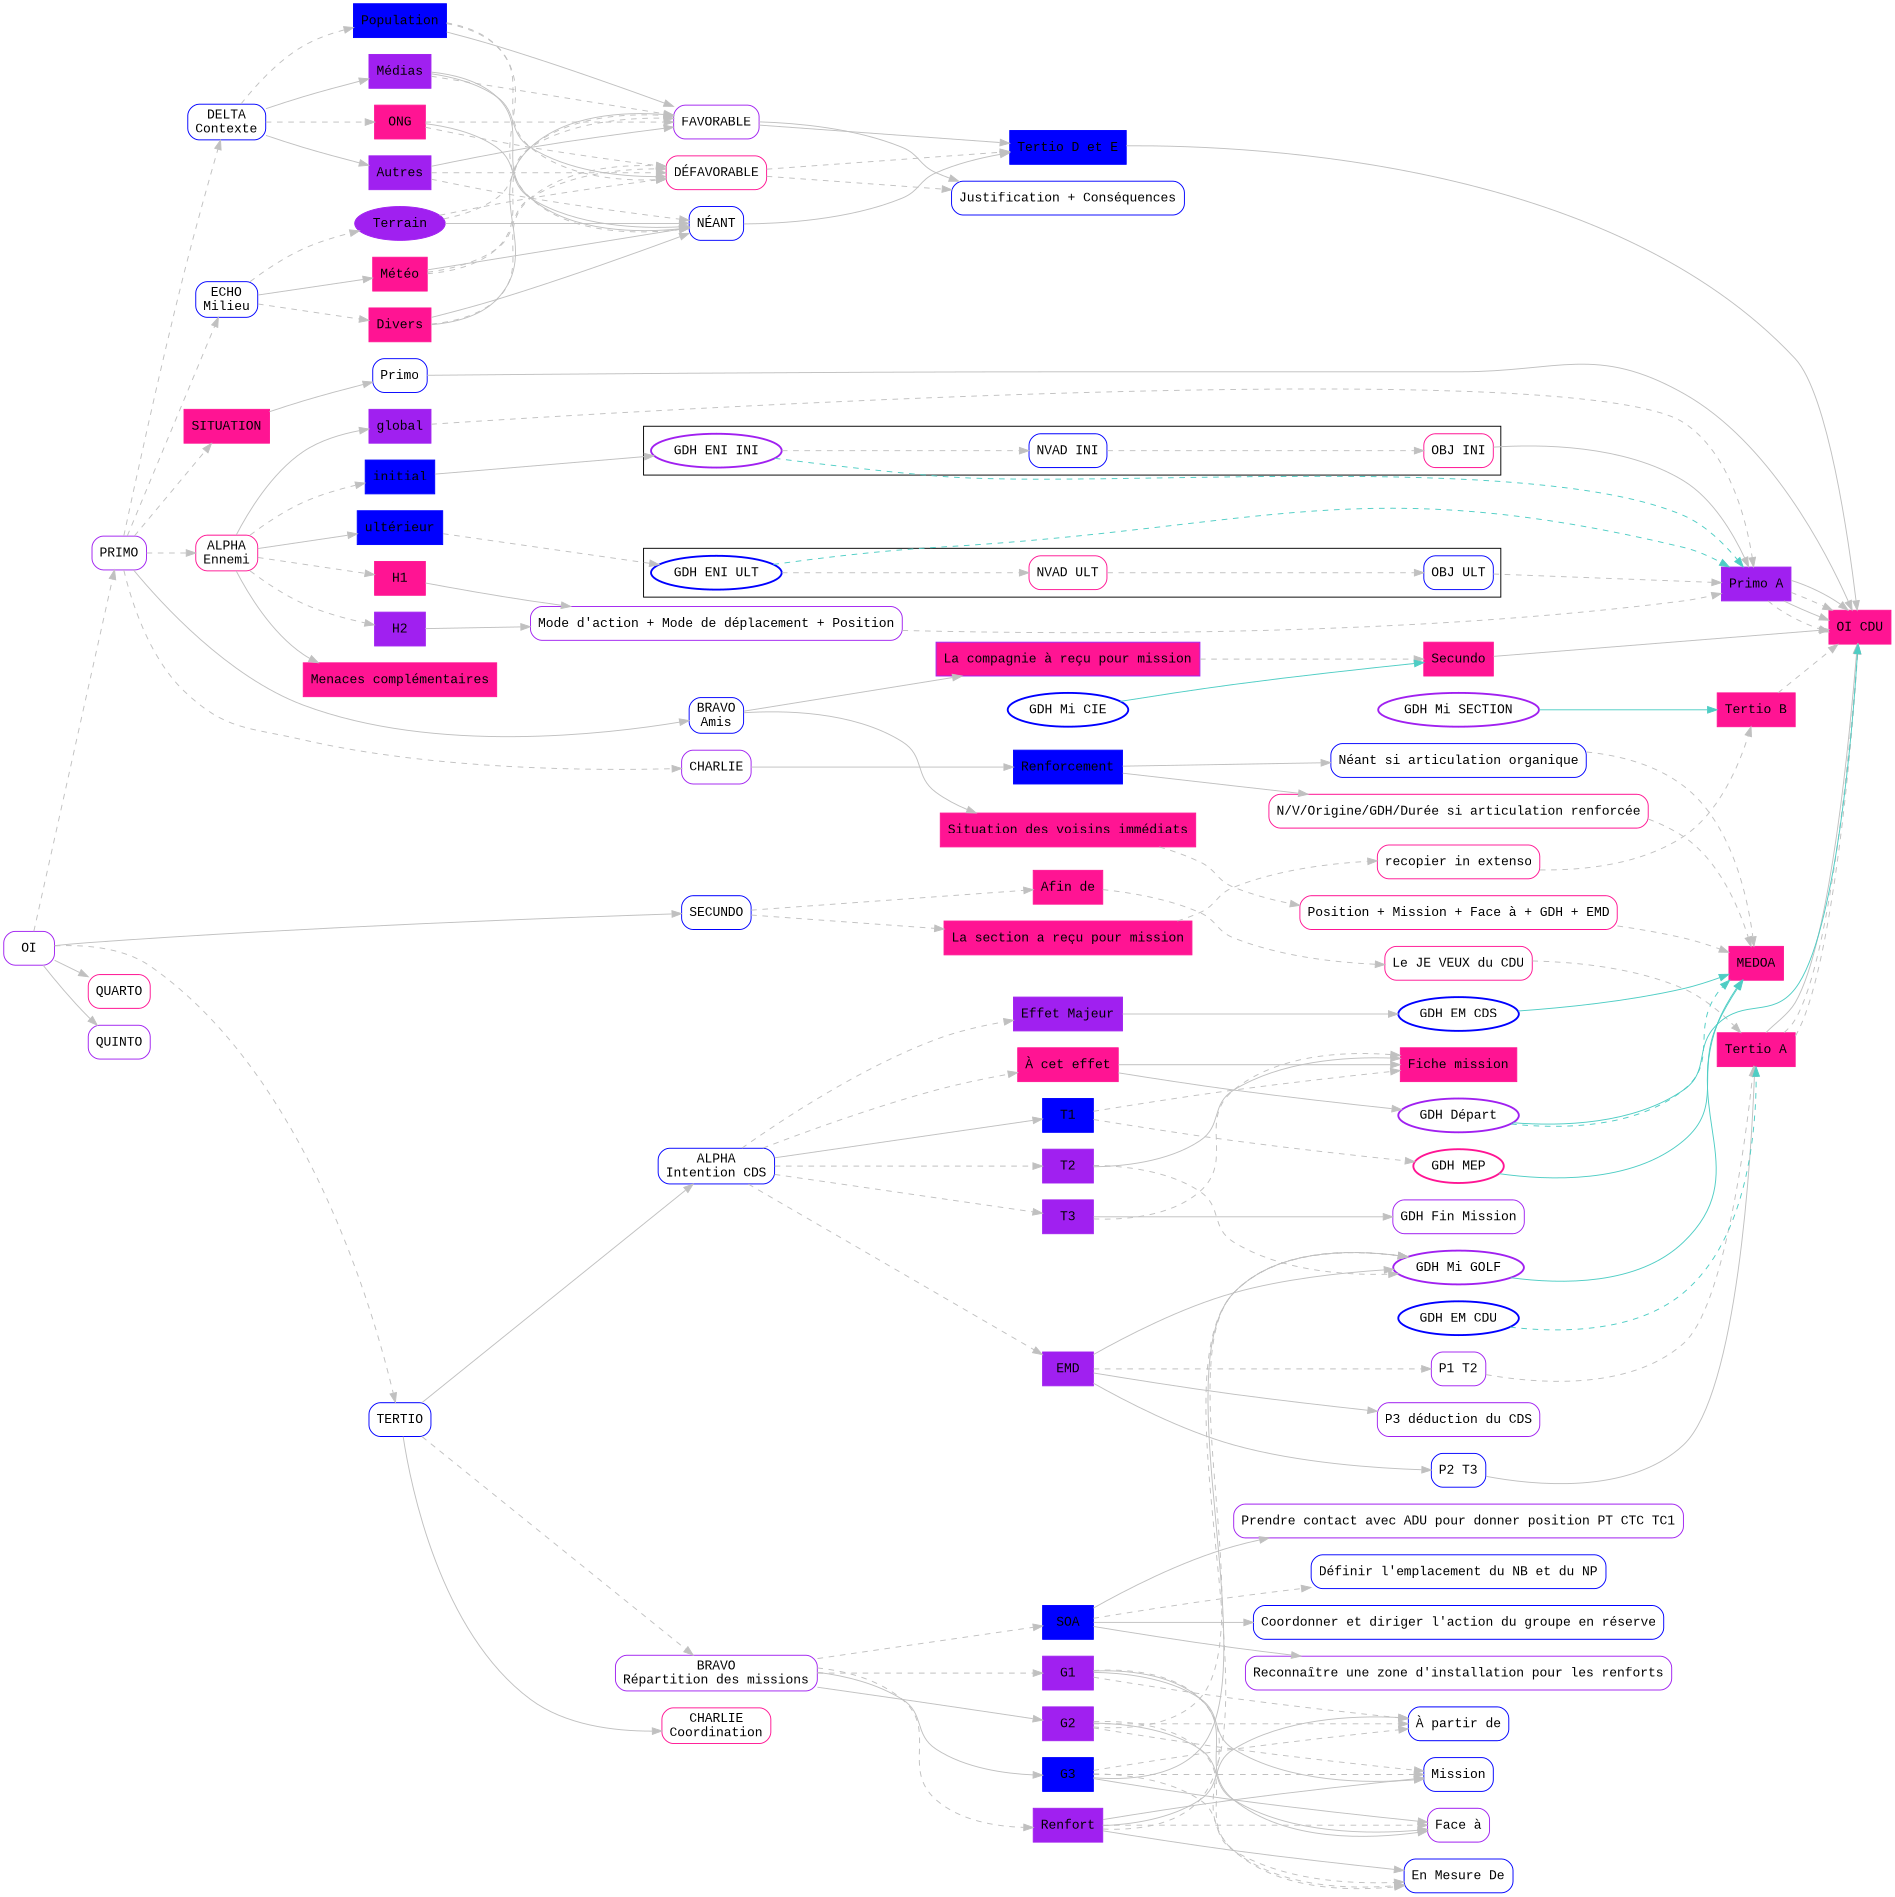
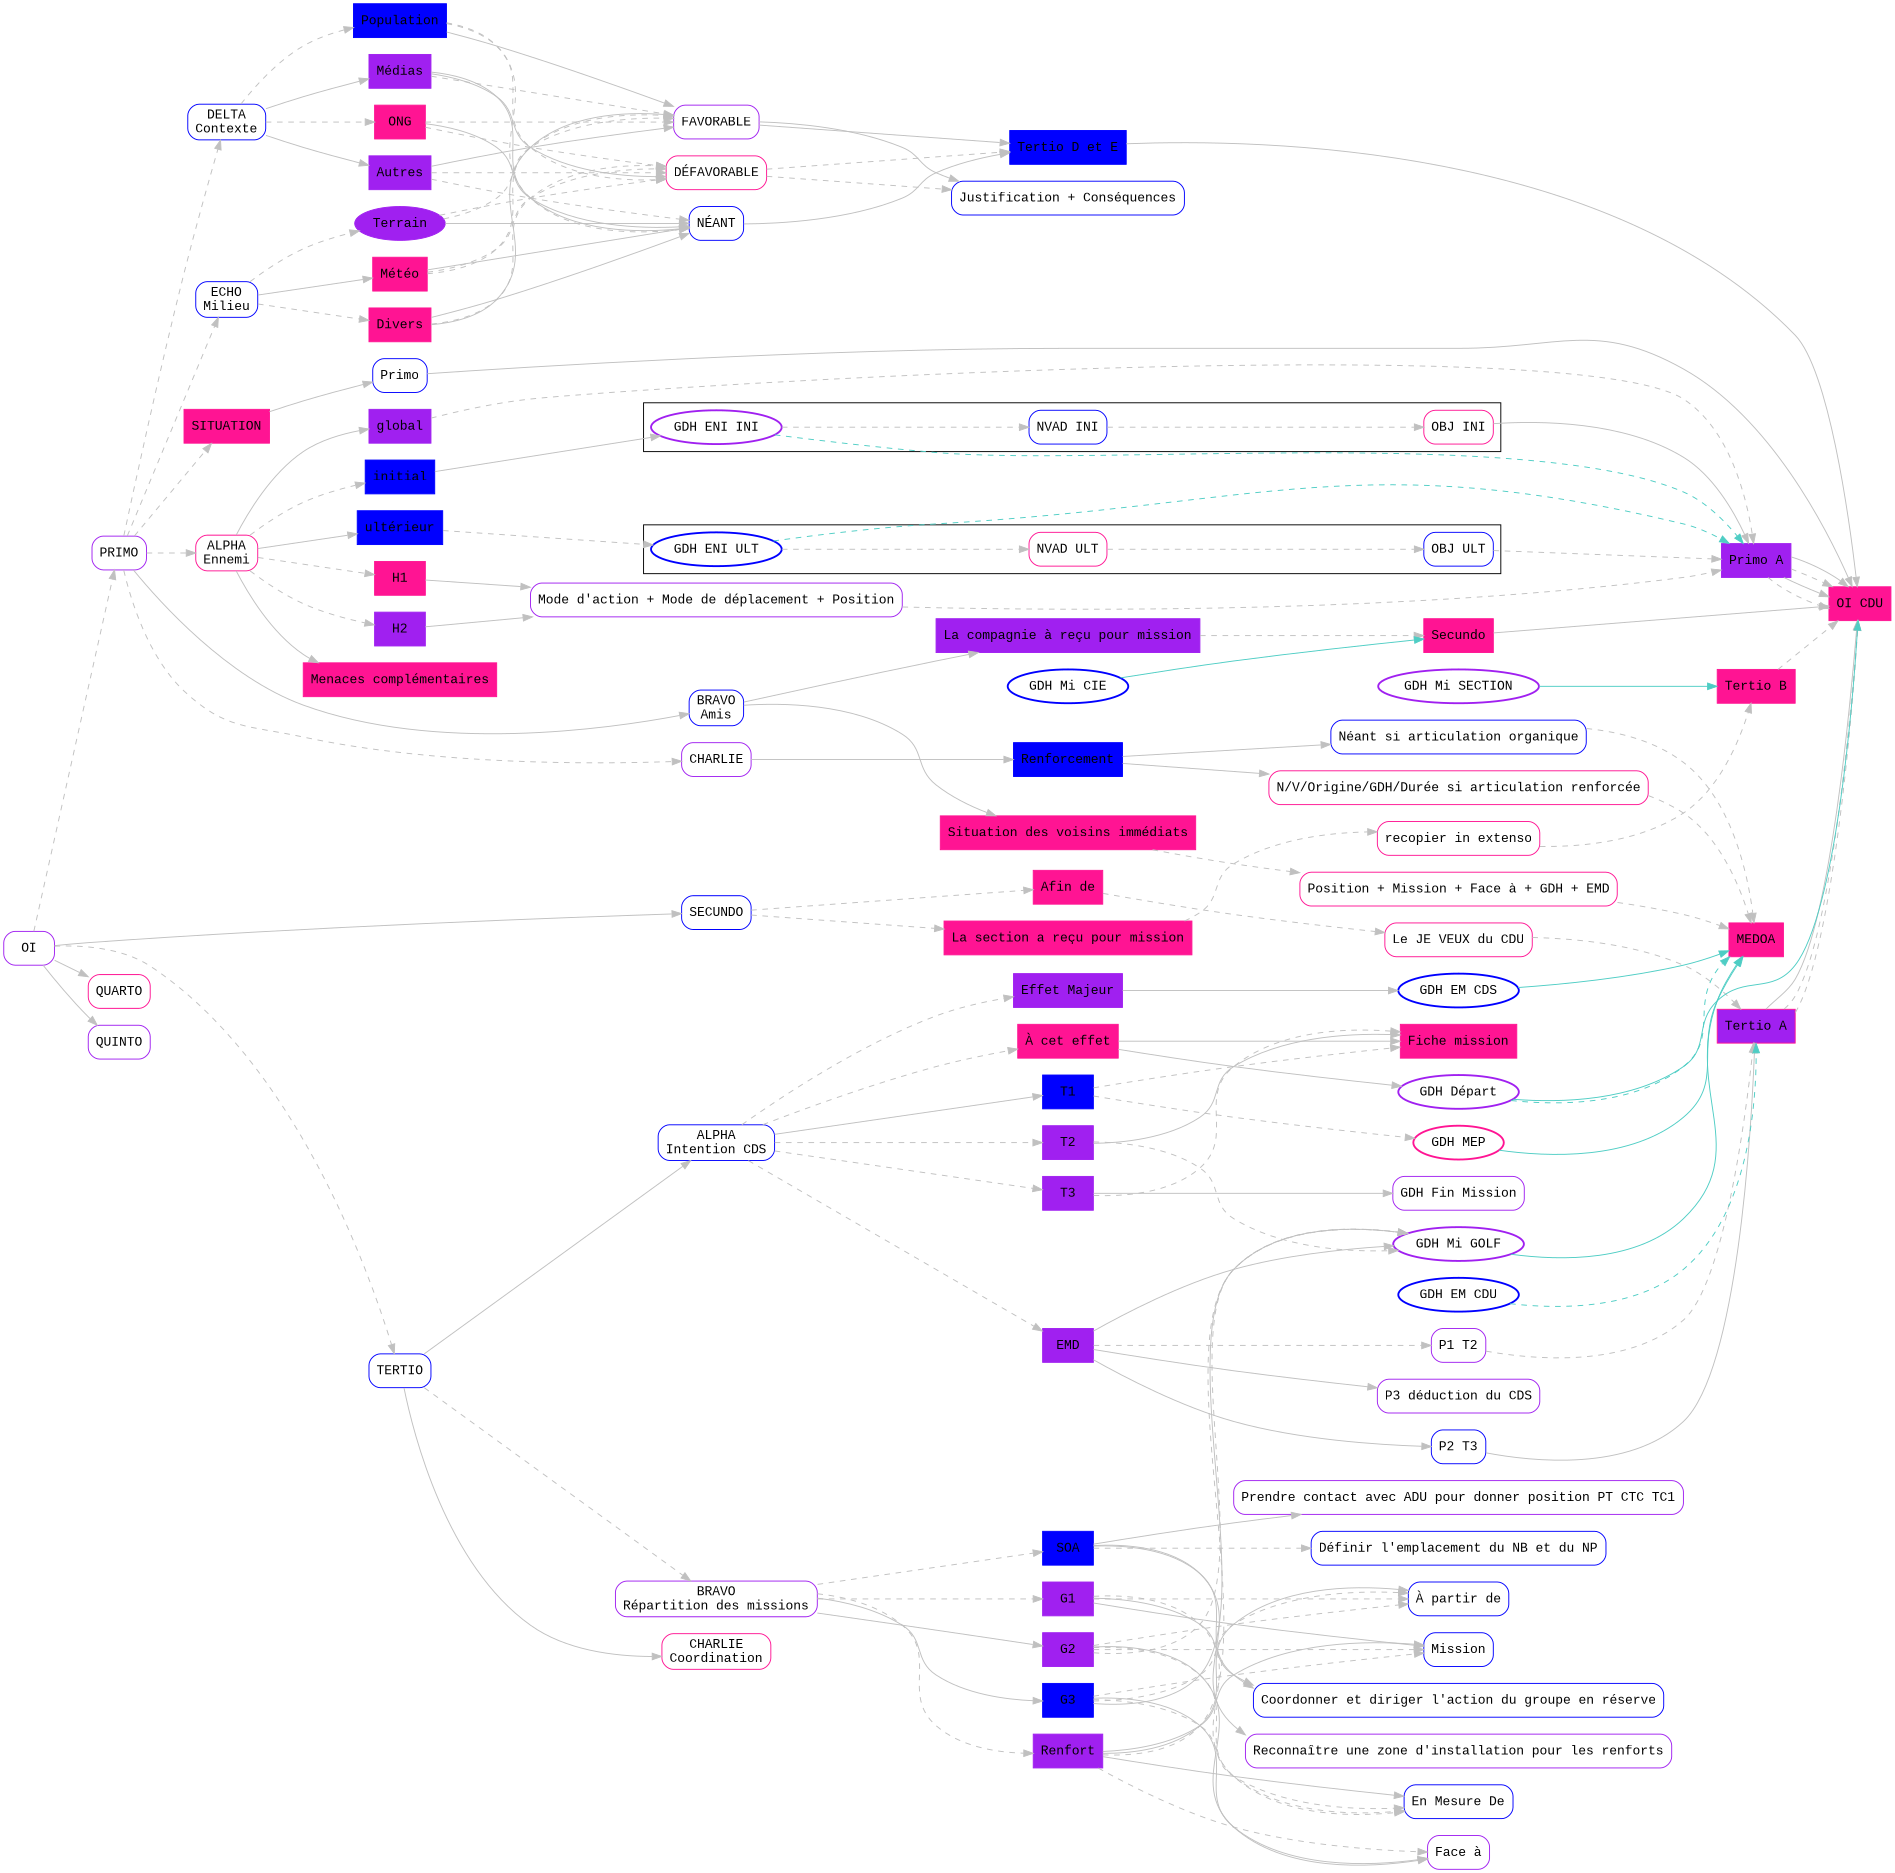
(1068, 659) -> (1068, 636)
(1756, 1050) -> (1756, 1026)
(1223, 1788) -> (1184, 1616)
